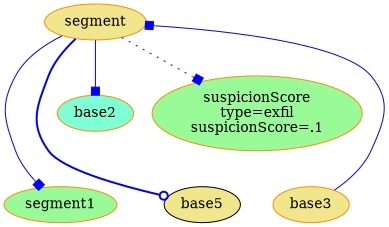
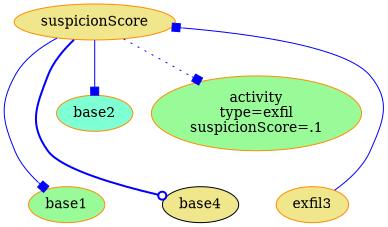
(95, 22) -> (95, 22)
(257, 113) -> (256, 113)
(60, 205) -> (67, 205)
(202, 205) -> (201, 205)
(311, 205) -> (312, 205)
